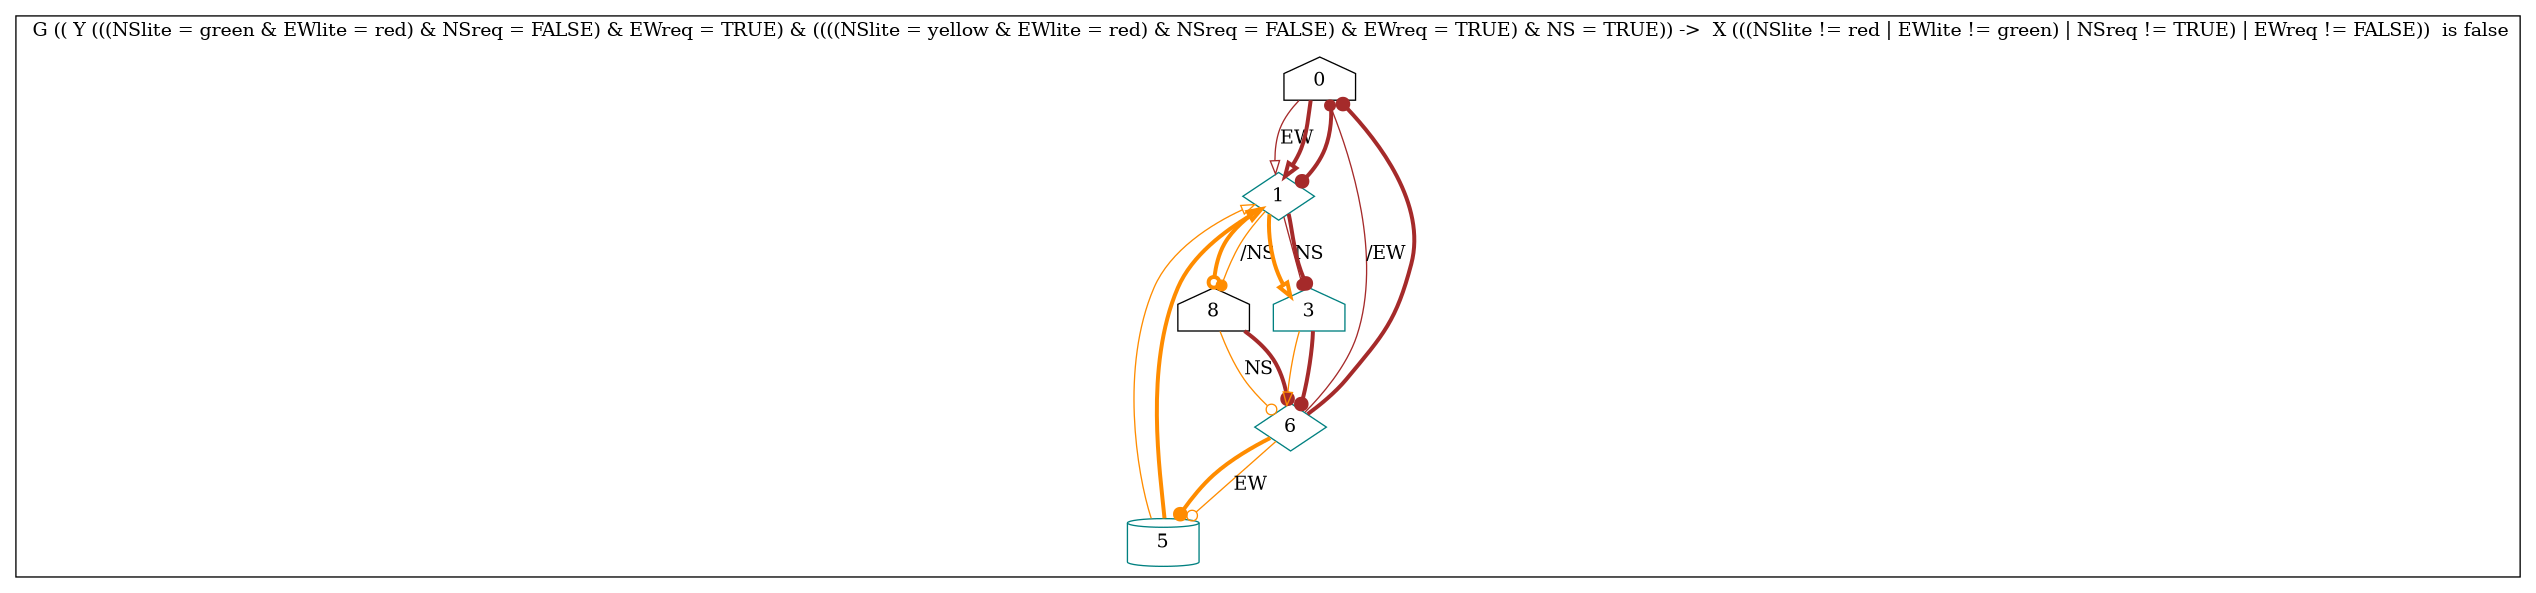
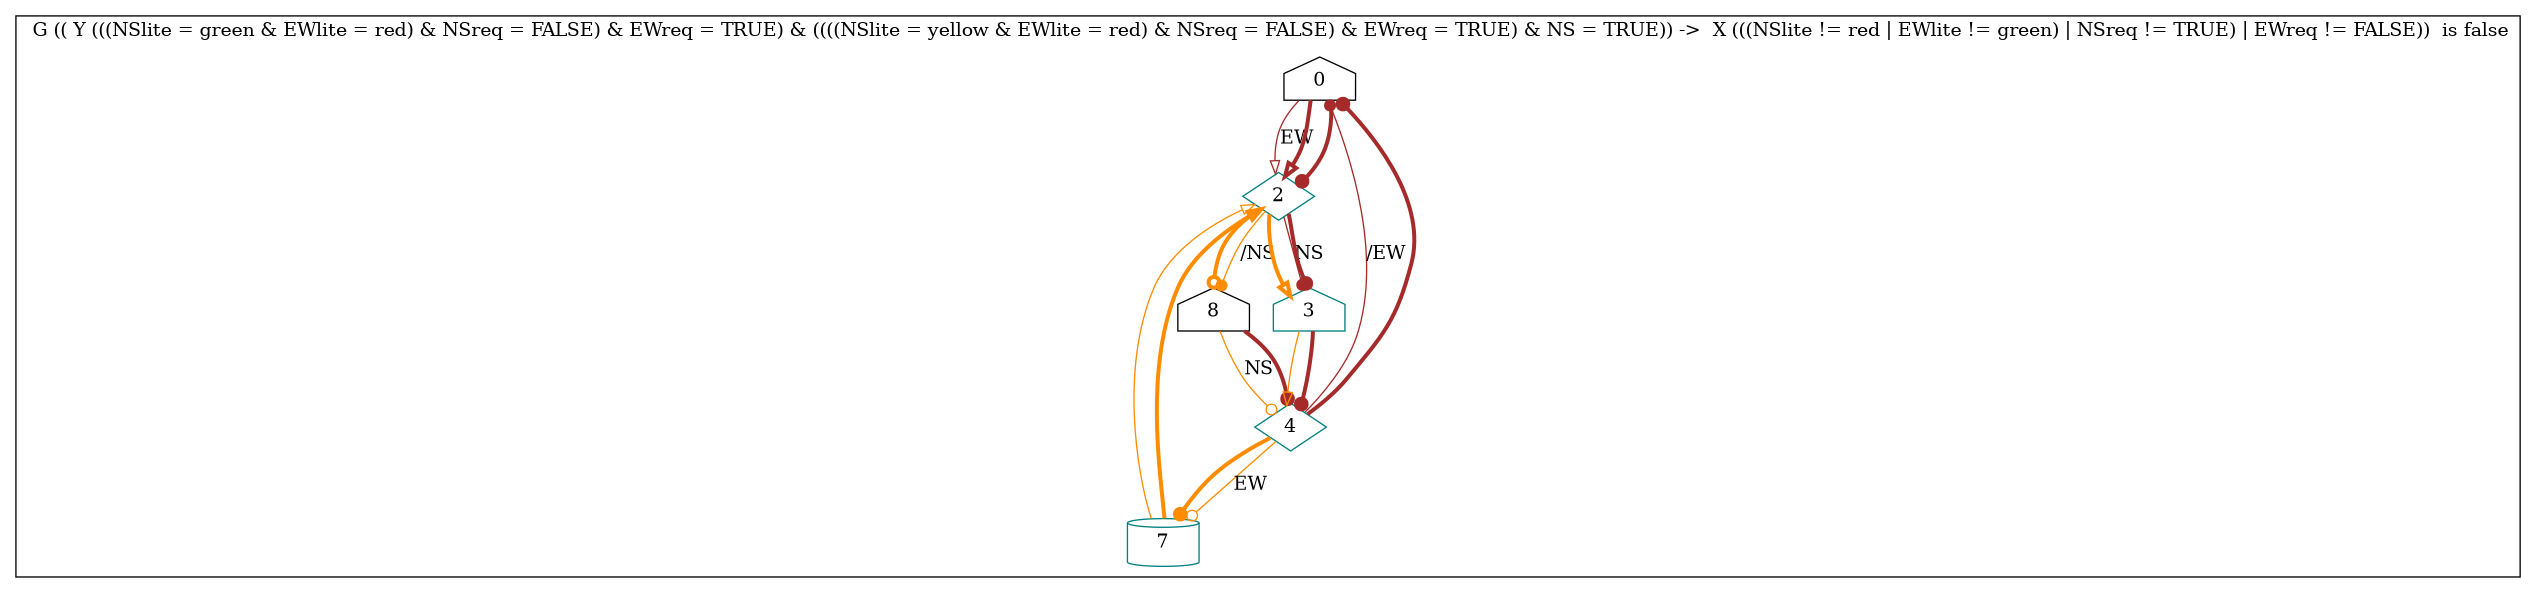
(1279, 196) -> (1279, 196)
(1291, 427) -> (1291, 427)
(1163, 542) -> (1163, 542)
